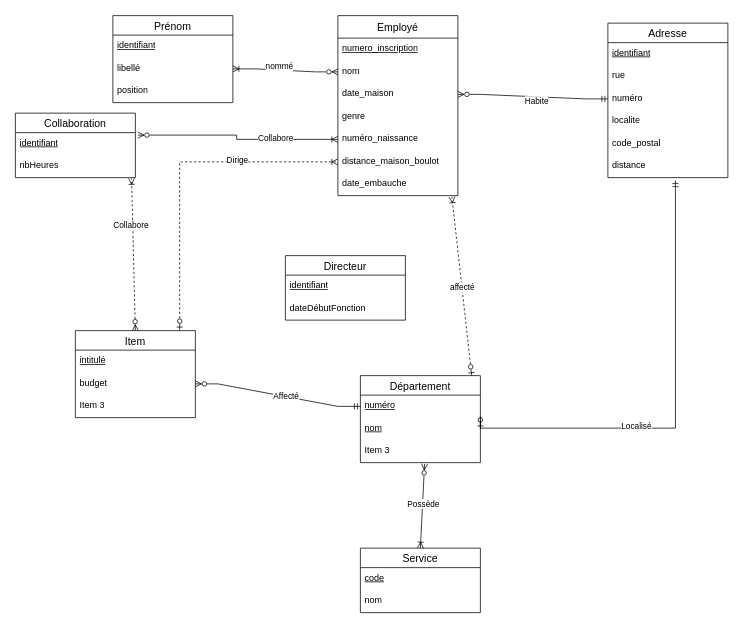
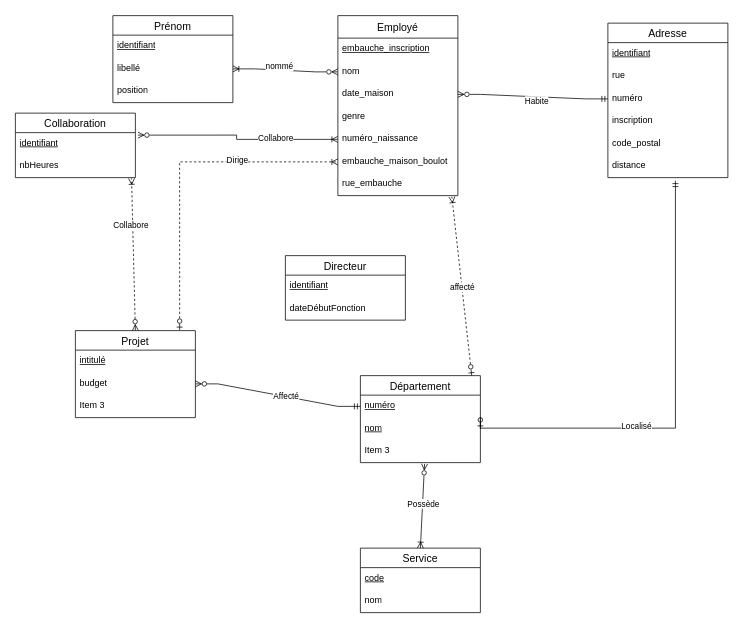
(384, 49) -> (389, 49)
(629, 121) -> (637, 121)
(394, 161) -> (395, 161)
(375, 184) -> (373, 184)
(135, 341) -> (135, 341)
